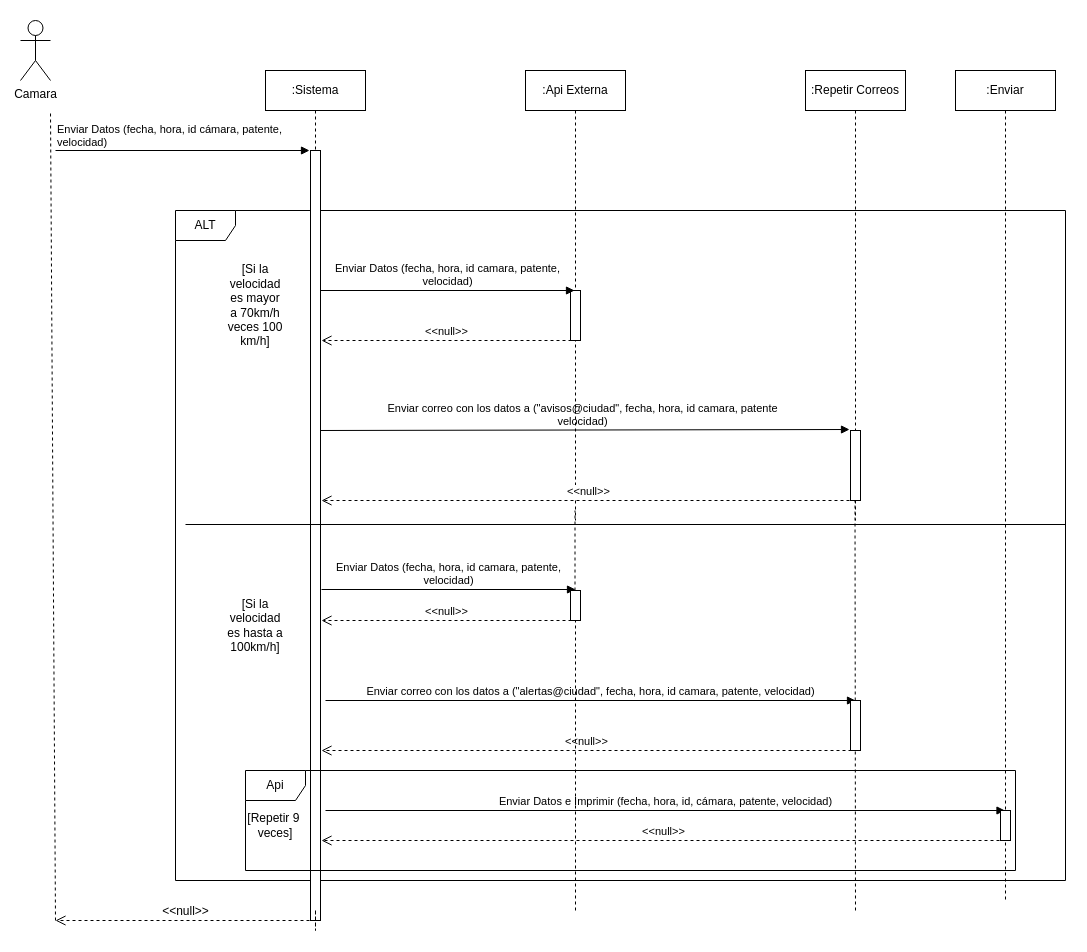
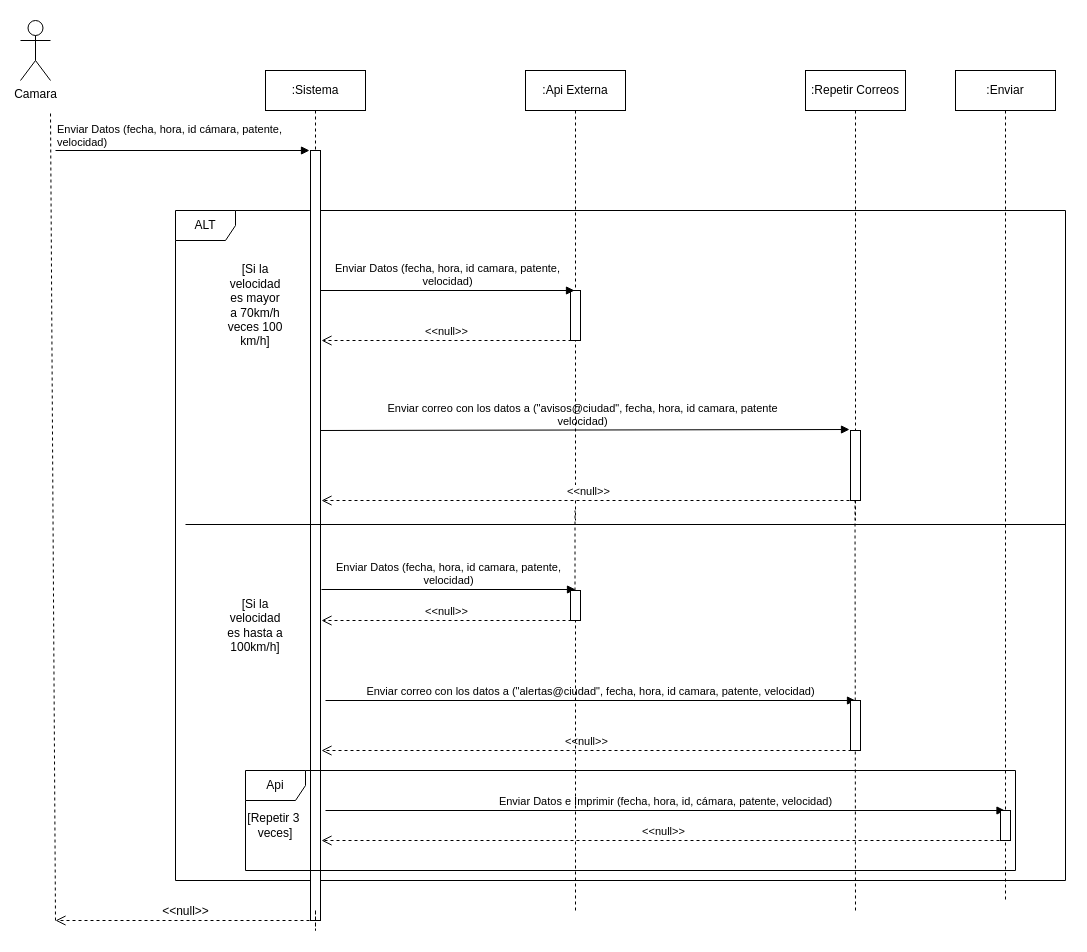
(276, 826) -> (276, 826)
